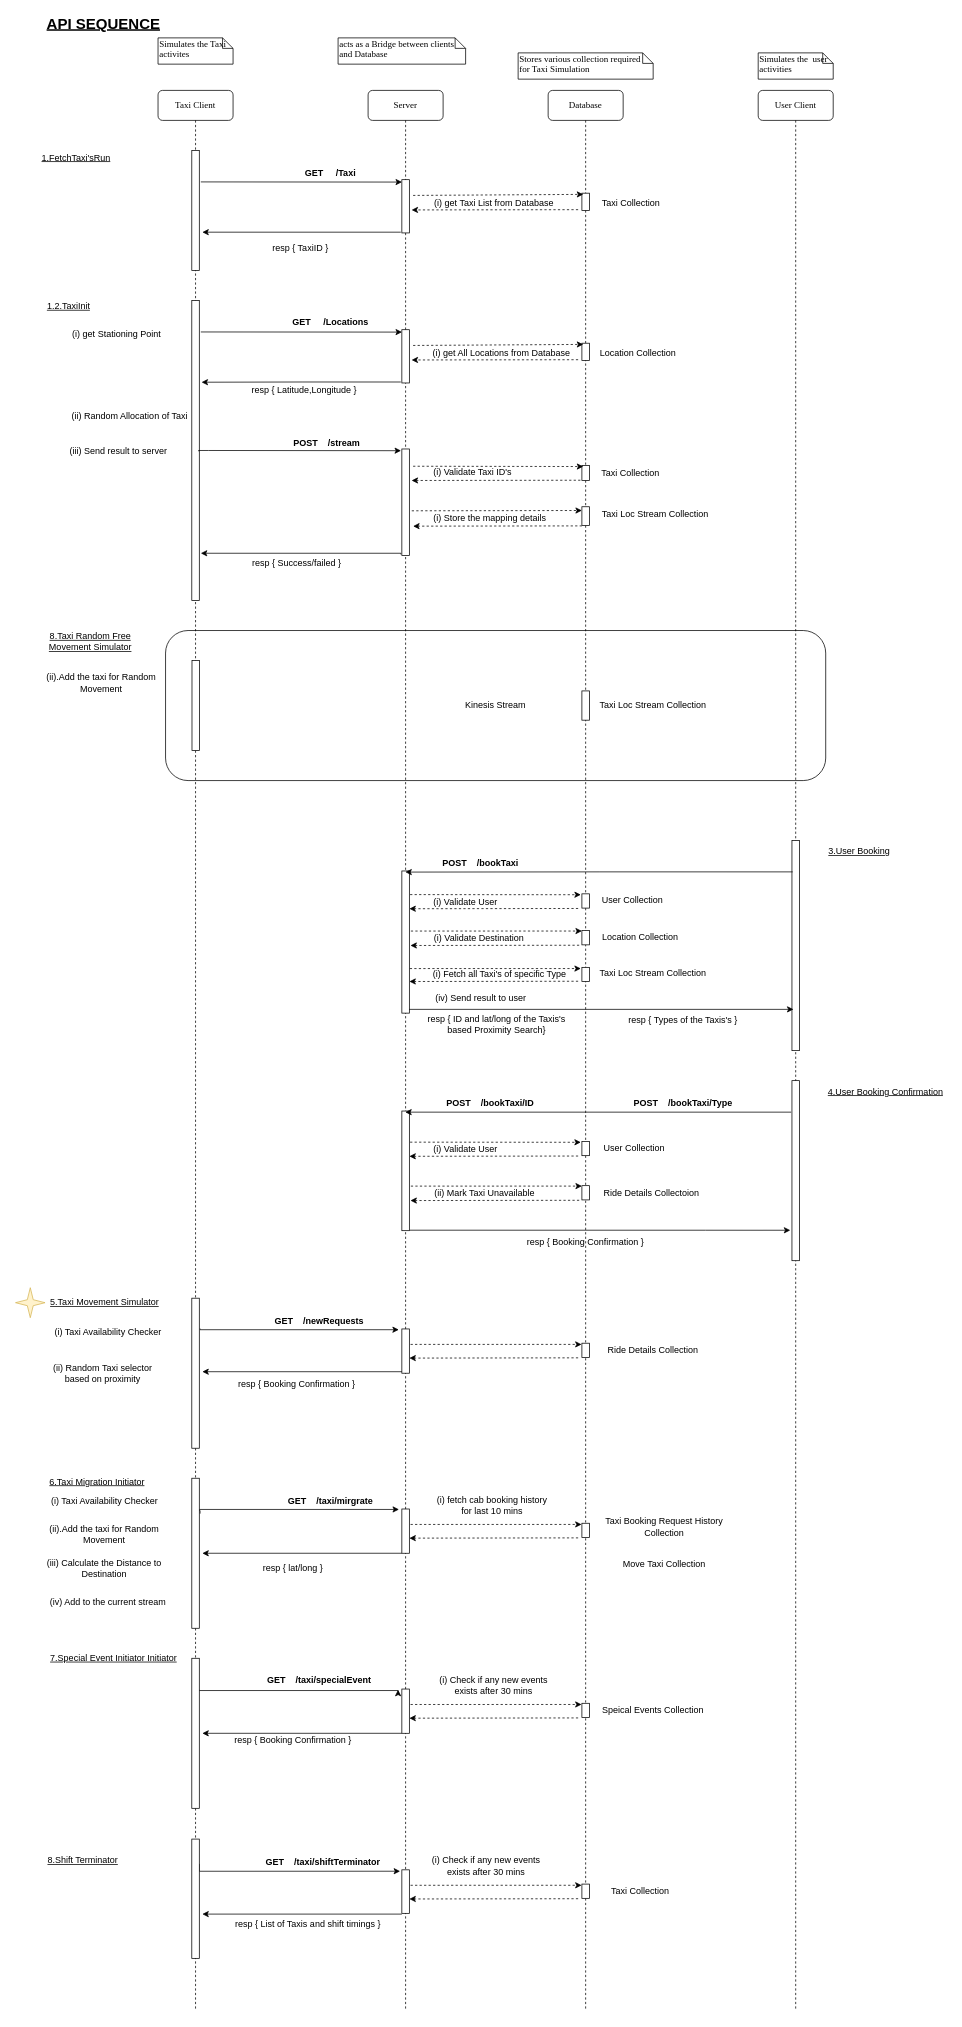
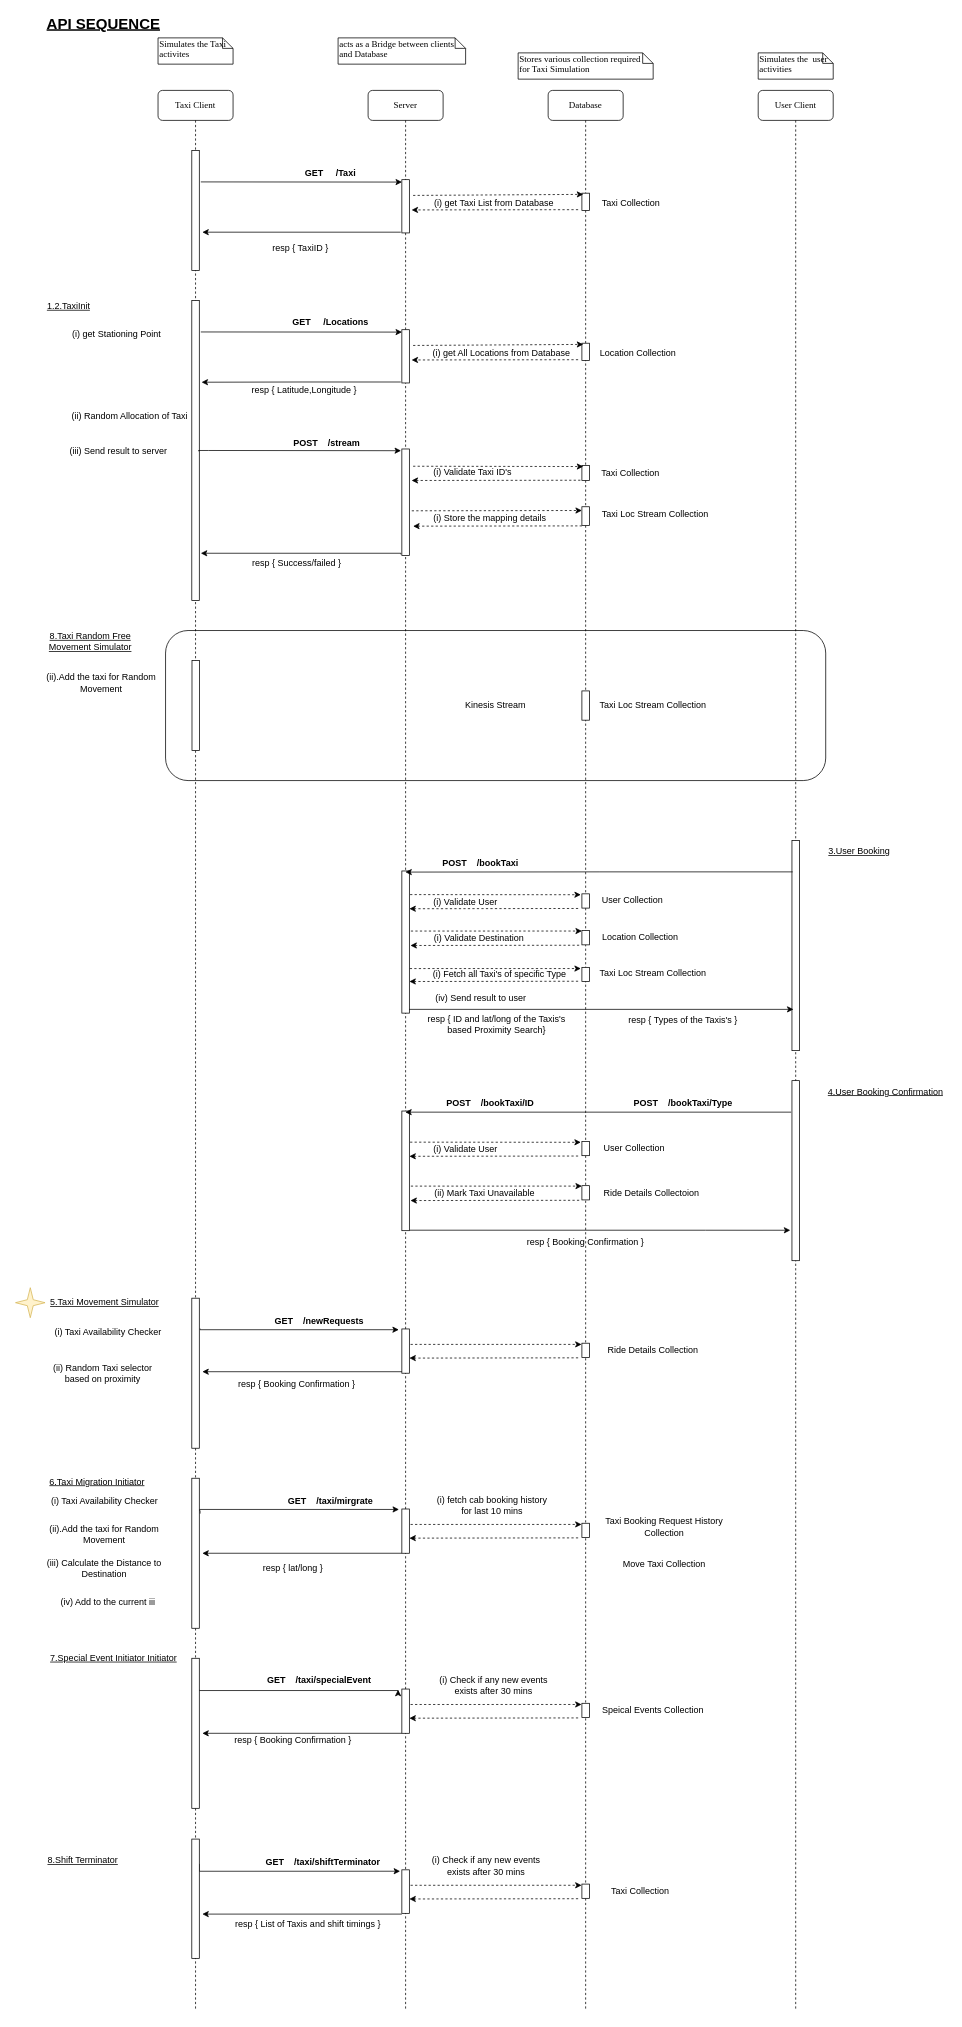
(76, 158) -> none
(108, 1602) -> (108, 1602)
